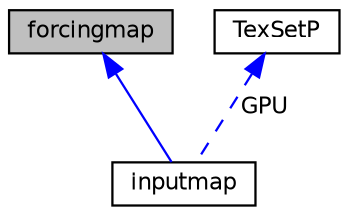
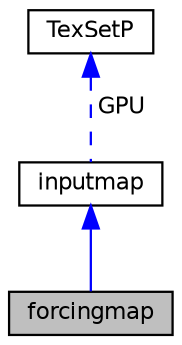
(144, 118) -> (91, 260)
